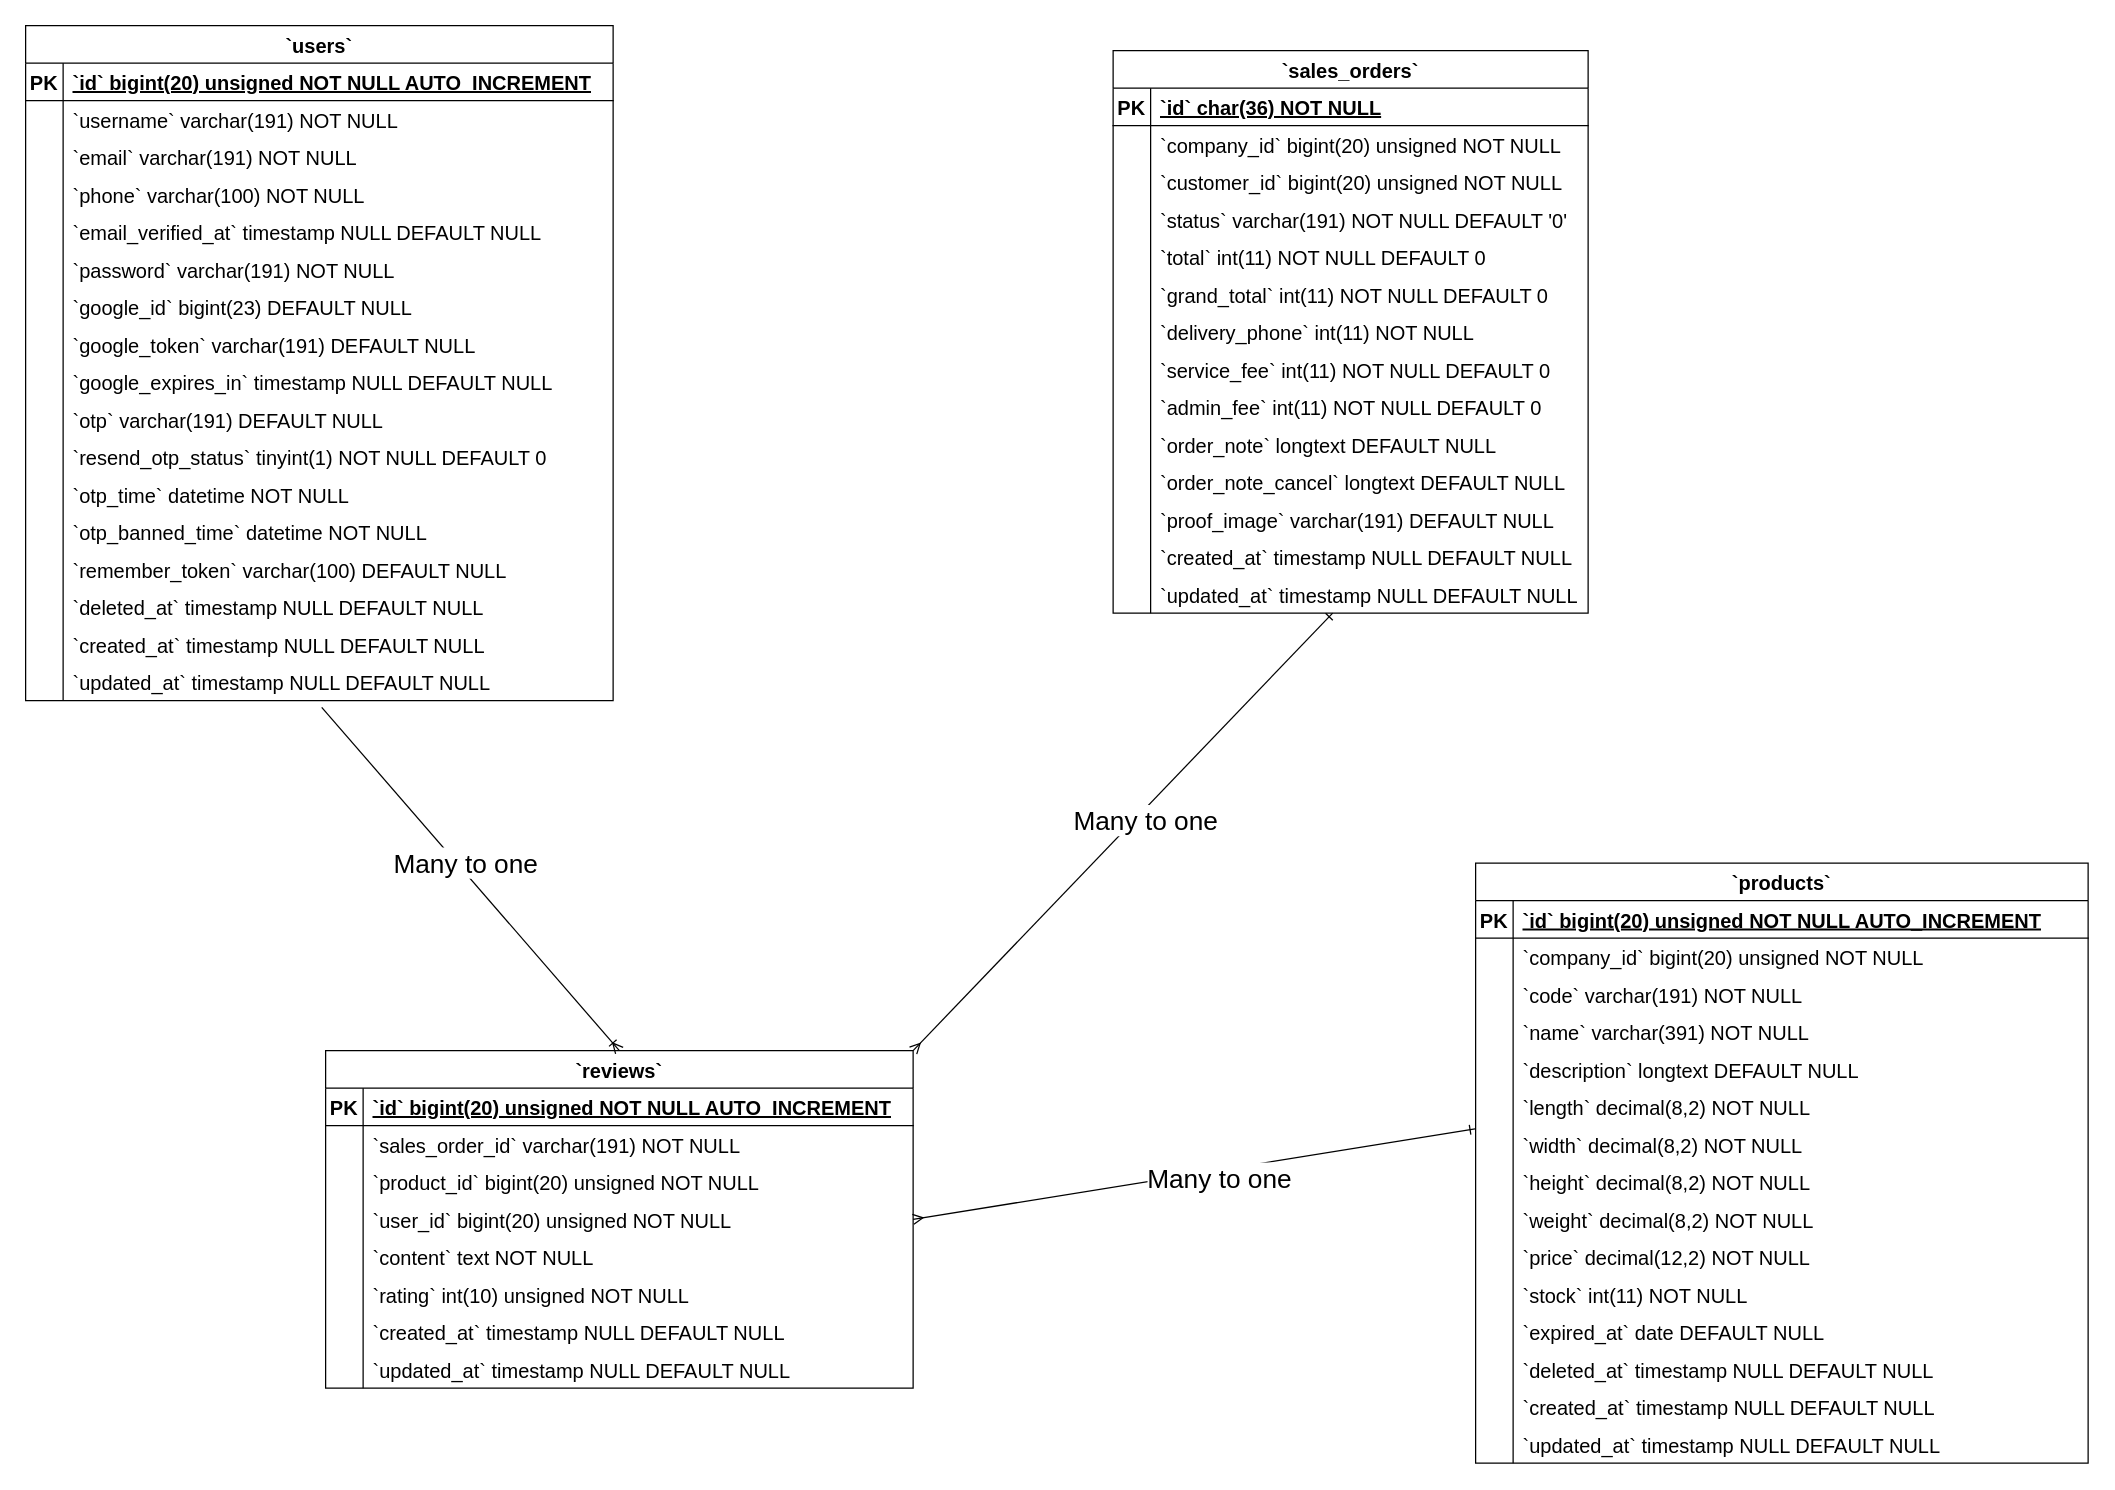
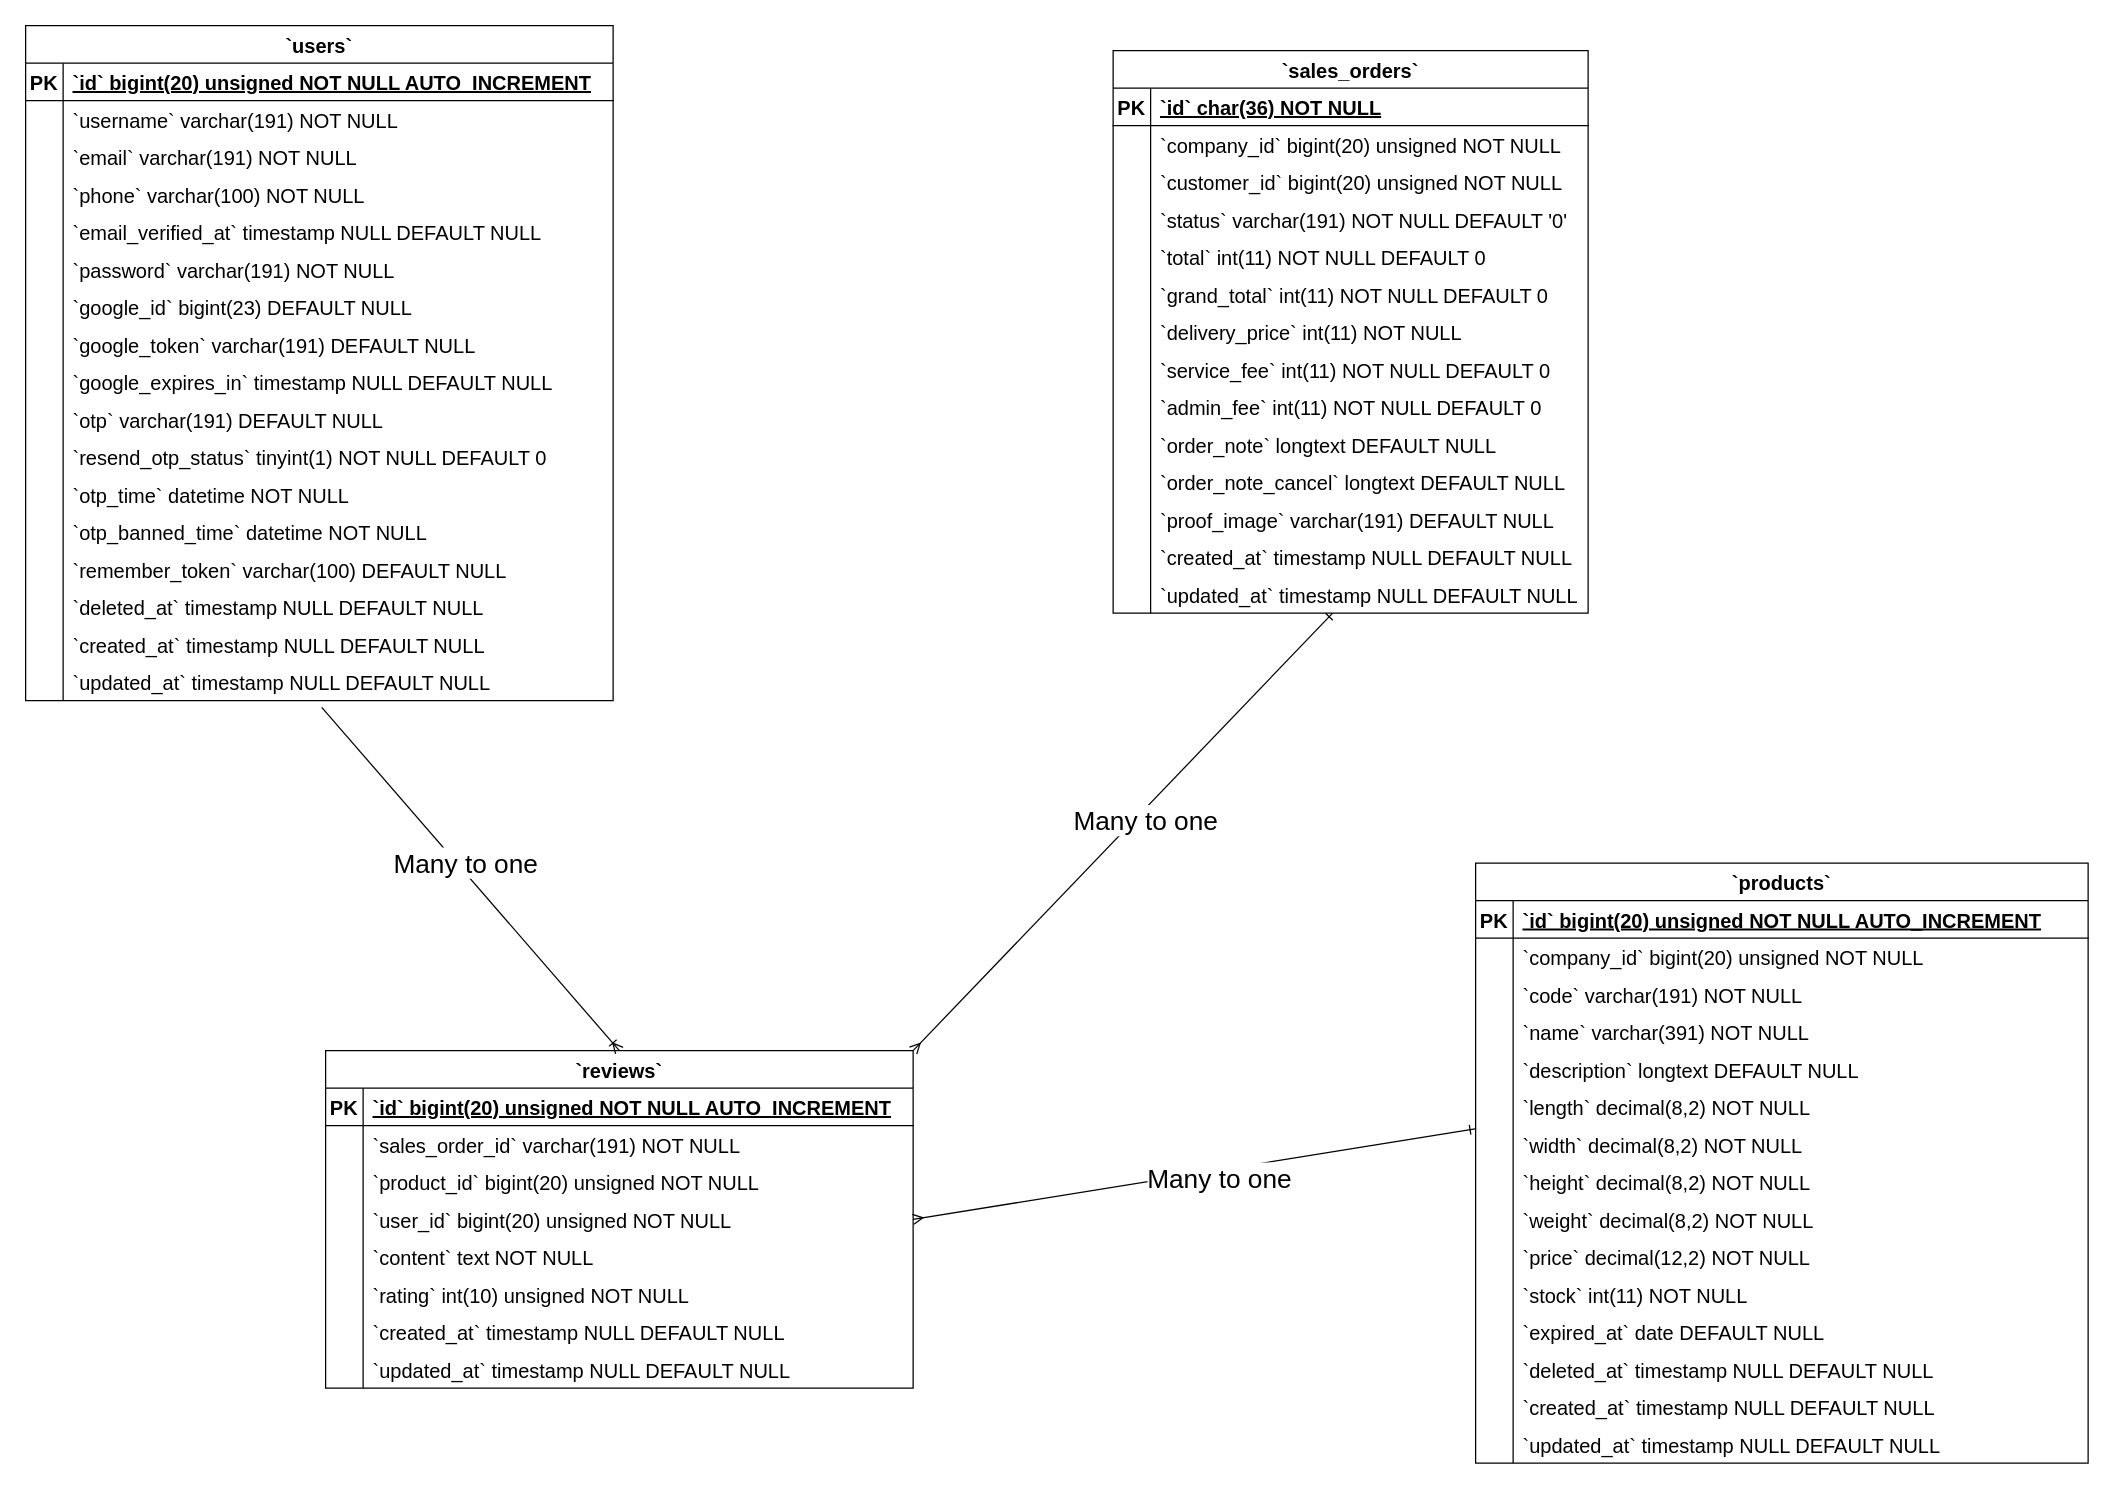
(1329, 333) -> (1327, 333)
